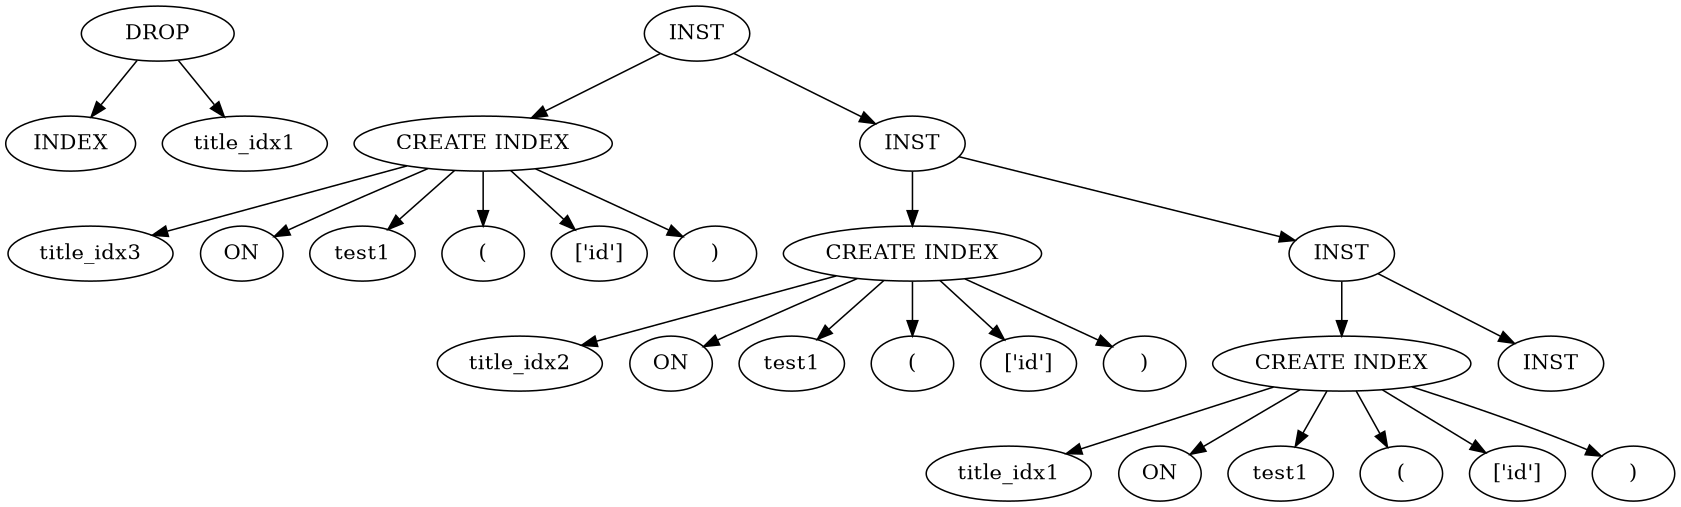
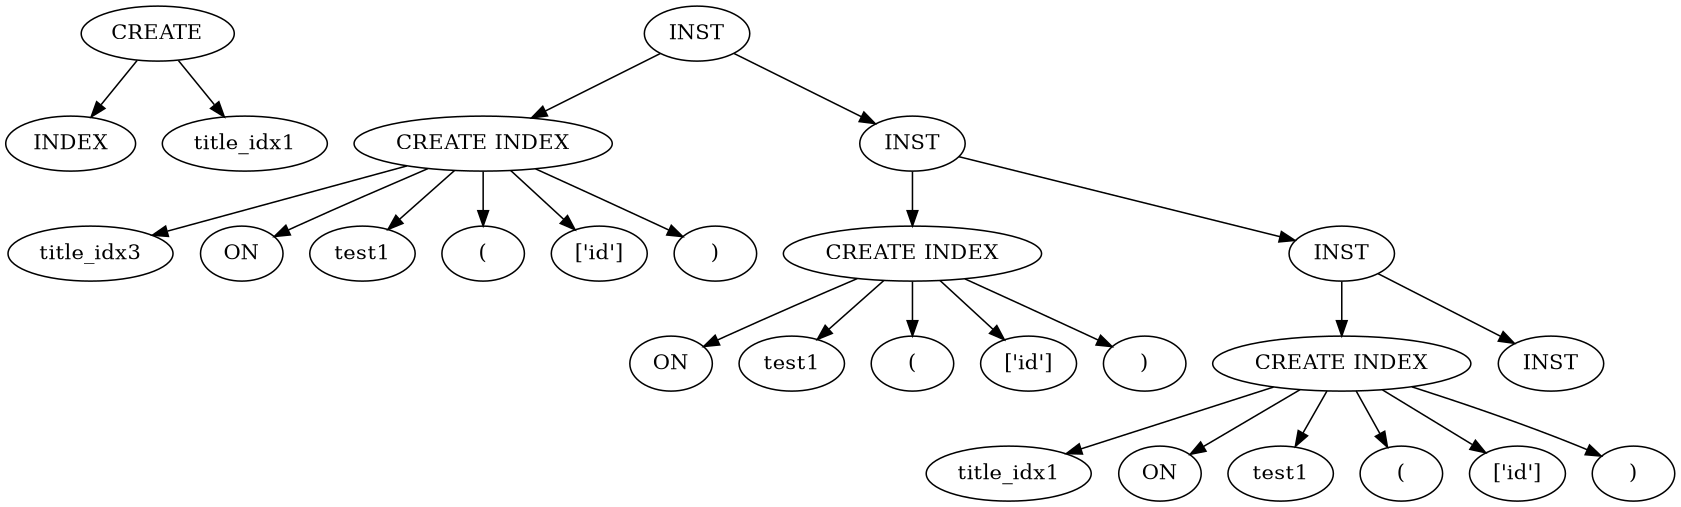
(158, 34) -> (158, 34)
(520, 364) -> none
